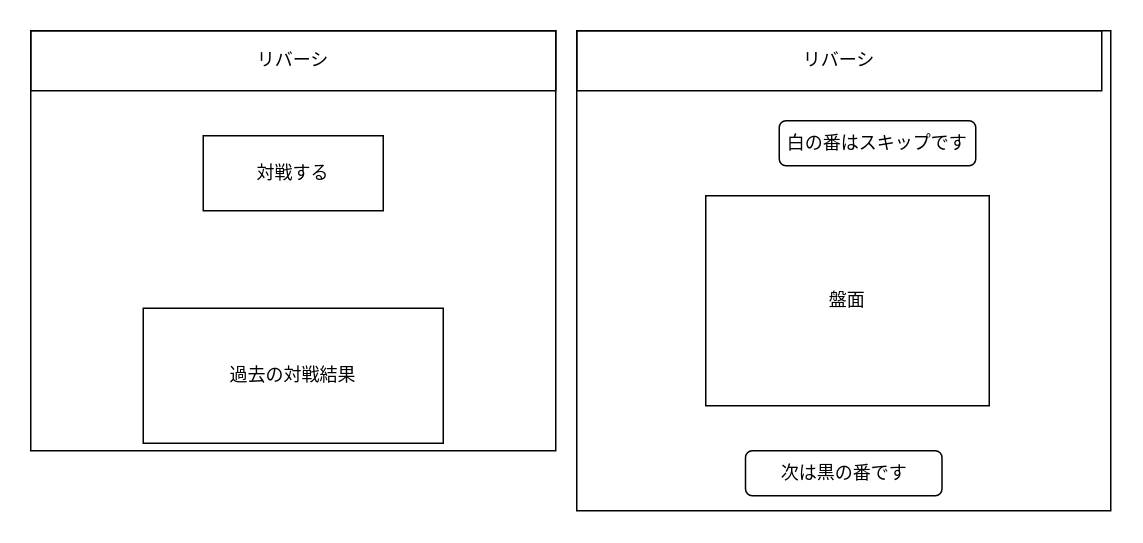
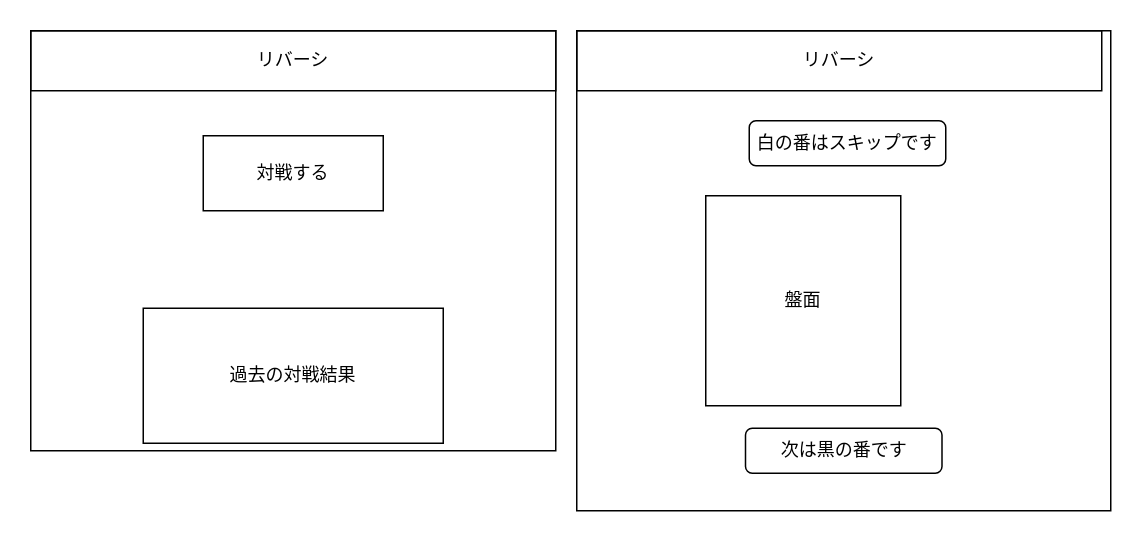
(878, 143) -> (848, 143)
(848, 301) -> (803, 301)
(844, 473) -> (844, 451)
